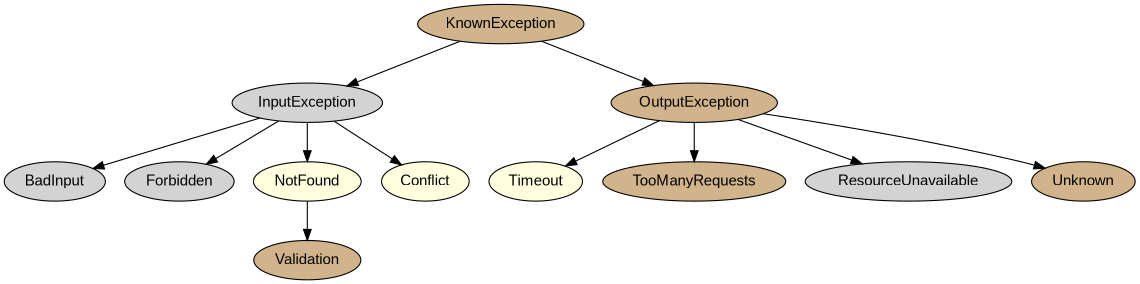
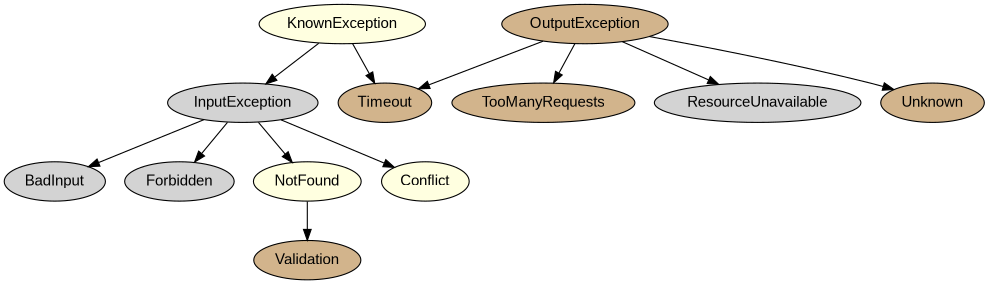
(501, 24) -> (342, 24)
(593, 61) -> (361, 59)
(536, 181) -> (385, 103)
